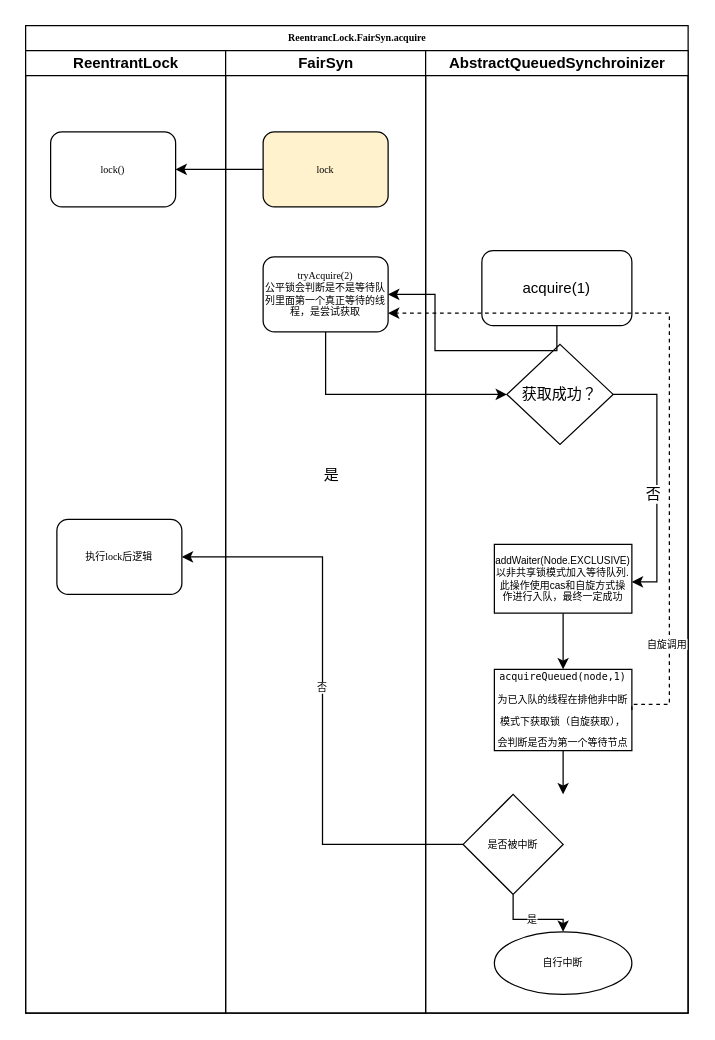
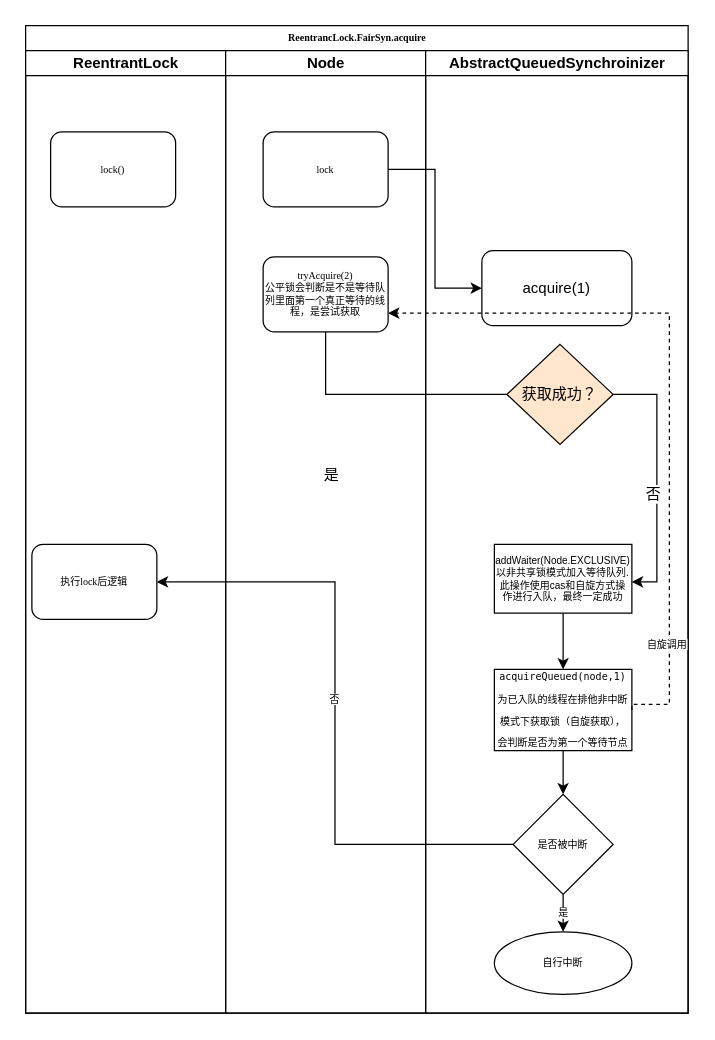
(326, 63) -> (326, 63)
(222, 169) -> (435, 225)
(326, 169) -> (326, 169)
(461, 351) -> none
(497, 394) -> (500, 394)
(560, 394) -> (560, 394)
(119, 557) -> (94, 582)
(513, 844) -> (563, 844)
